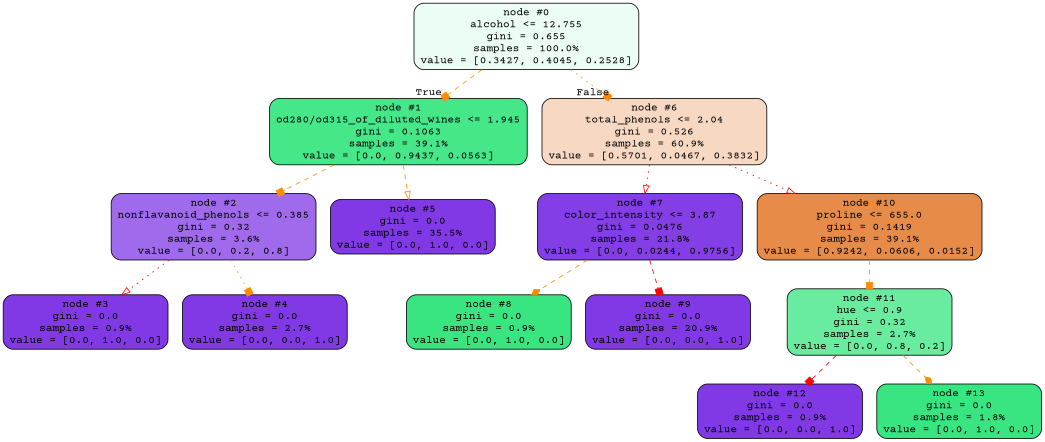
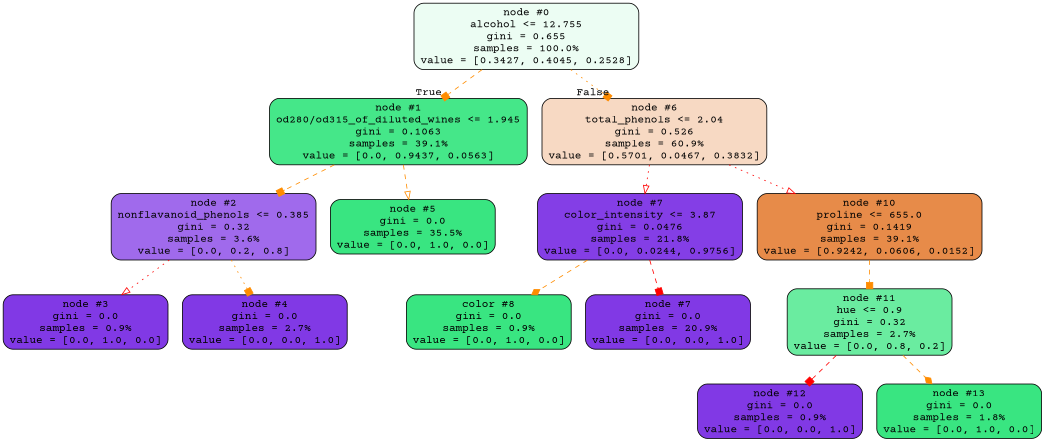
(413, 227) -> (413, 227)
(489, 322) -> (489, 322)
(668, 322) -> (668, 322)
